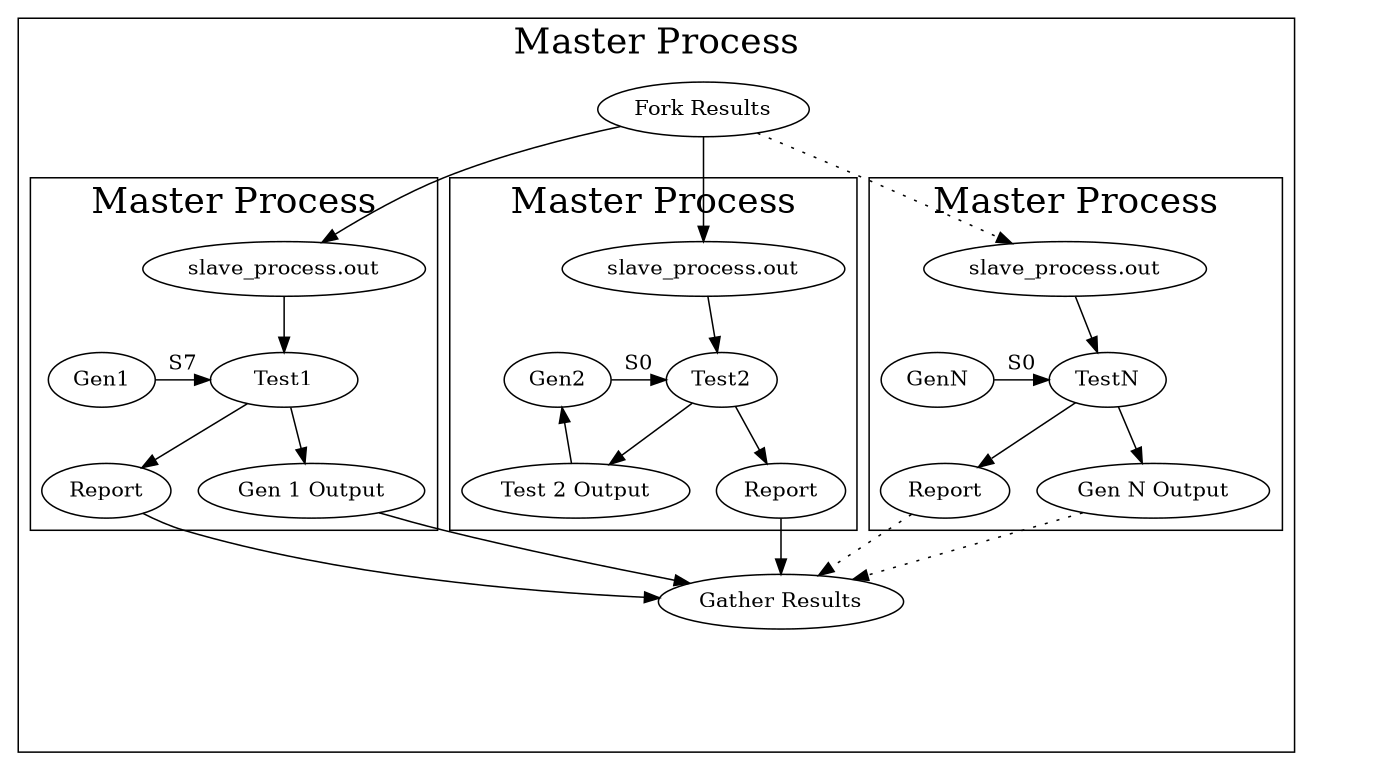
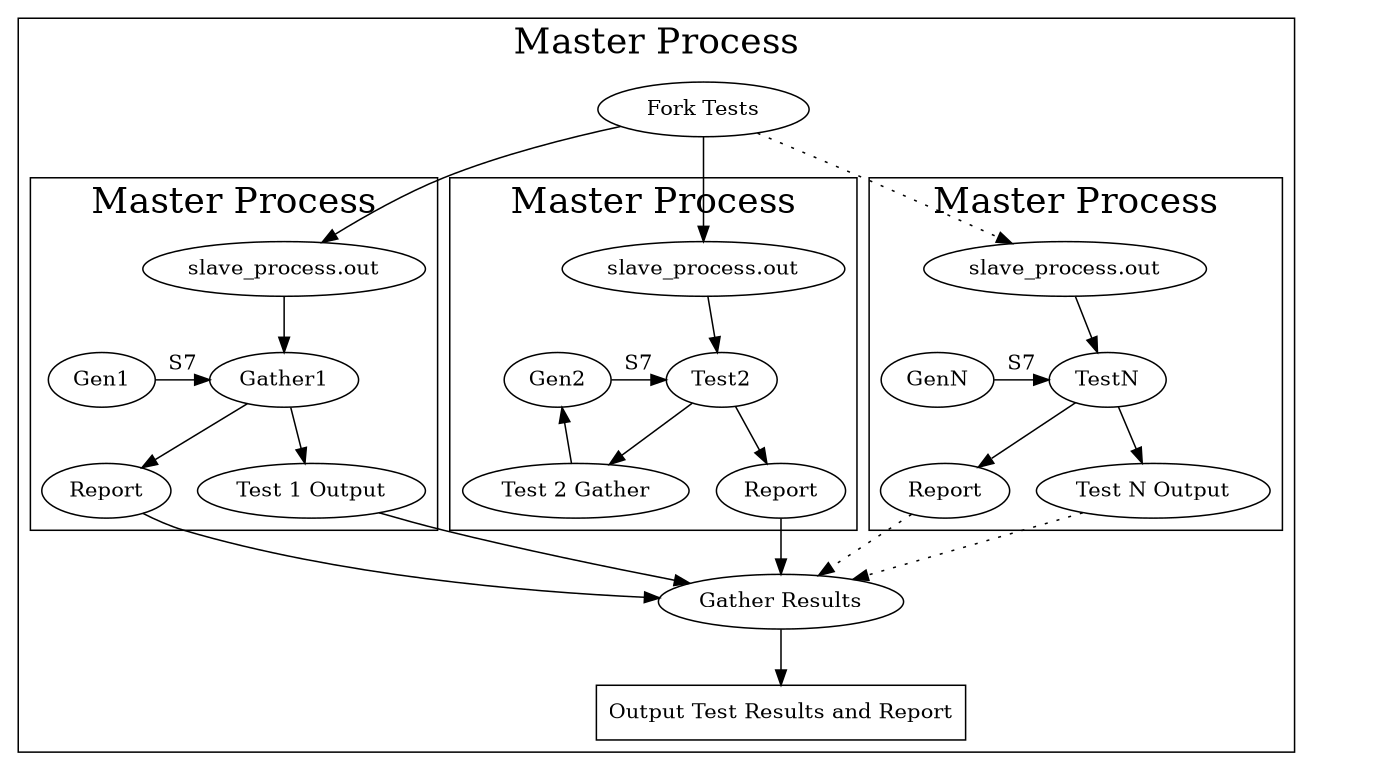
(704, 109) -> (704, 109)
(639, 364) -> (639, 364)
(1022, 364) -> (1022, 364)
(284, 380) -> (284, 380)
(311, 491) -> (311, 491)
(576, 491) -> (576, 491)
(1153, 491) -> (1153, 491)
none -> (781, 713)
